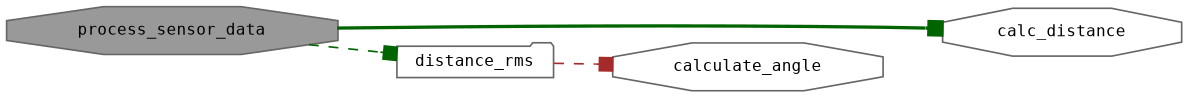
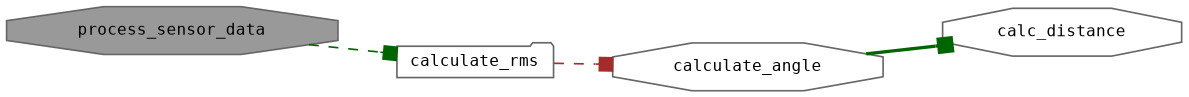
(631, 26) -> (901, 50)
(475, 62) -> (475, 62)
